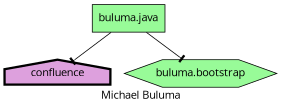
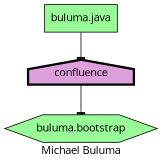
(163, 45) -> (81, 98)
